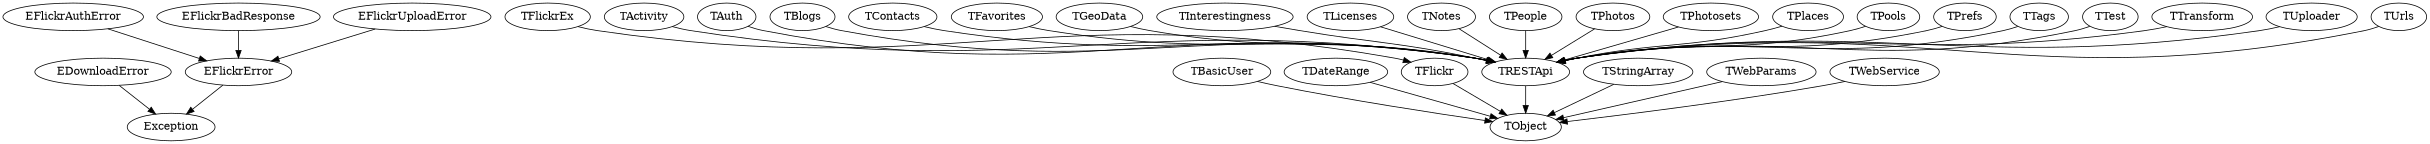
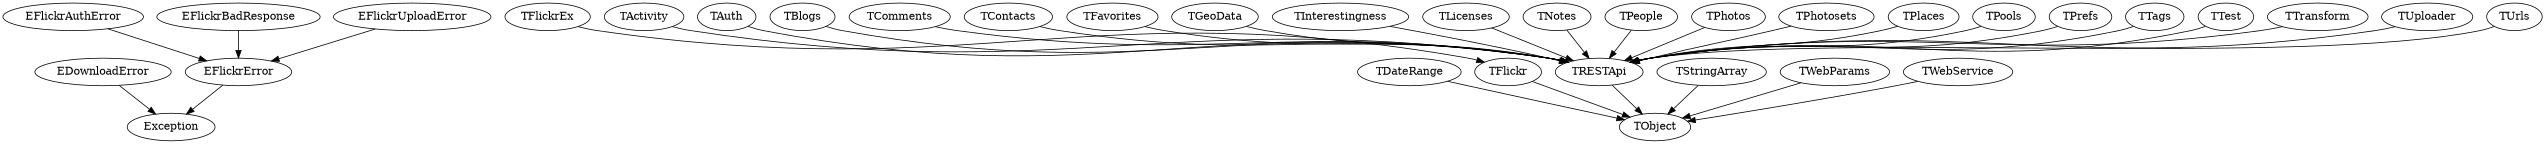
none -> (900, 17)
(1222, 72) -> none
